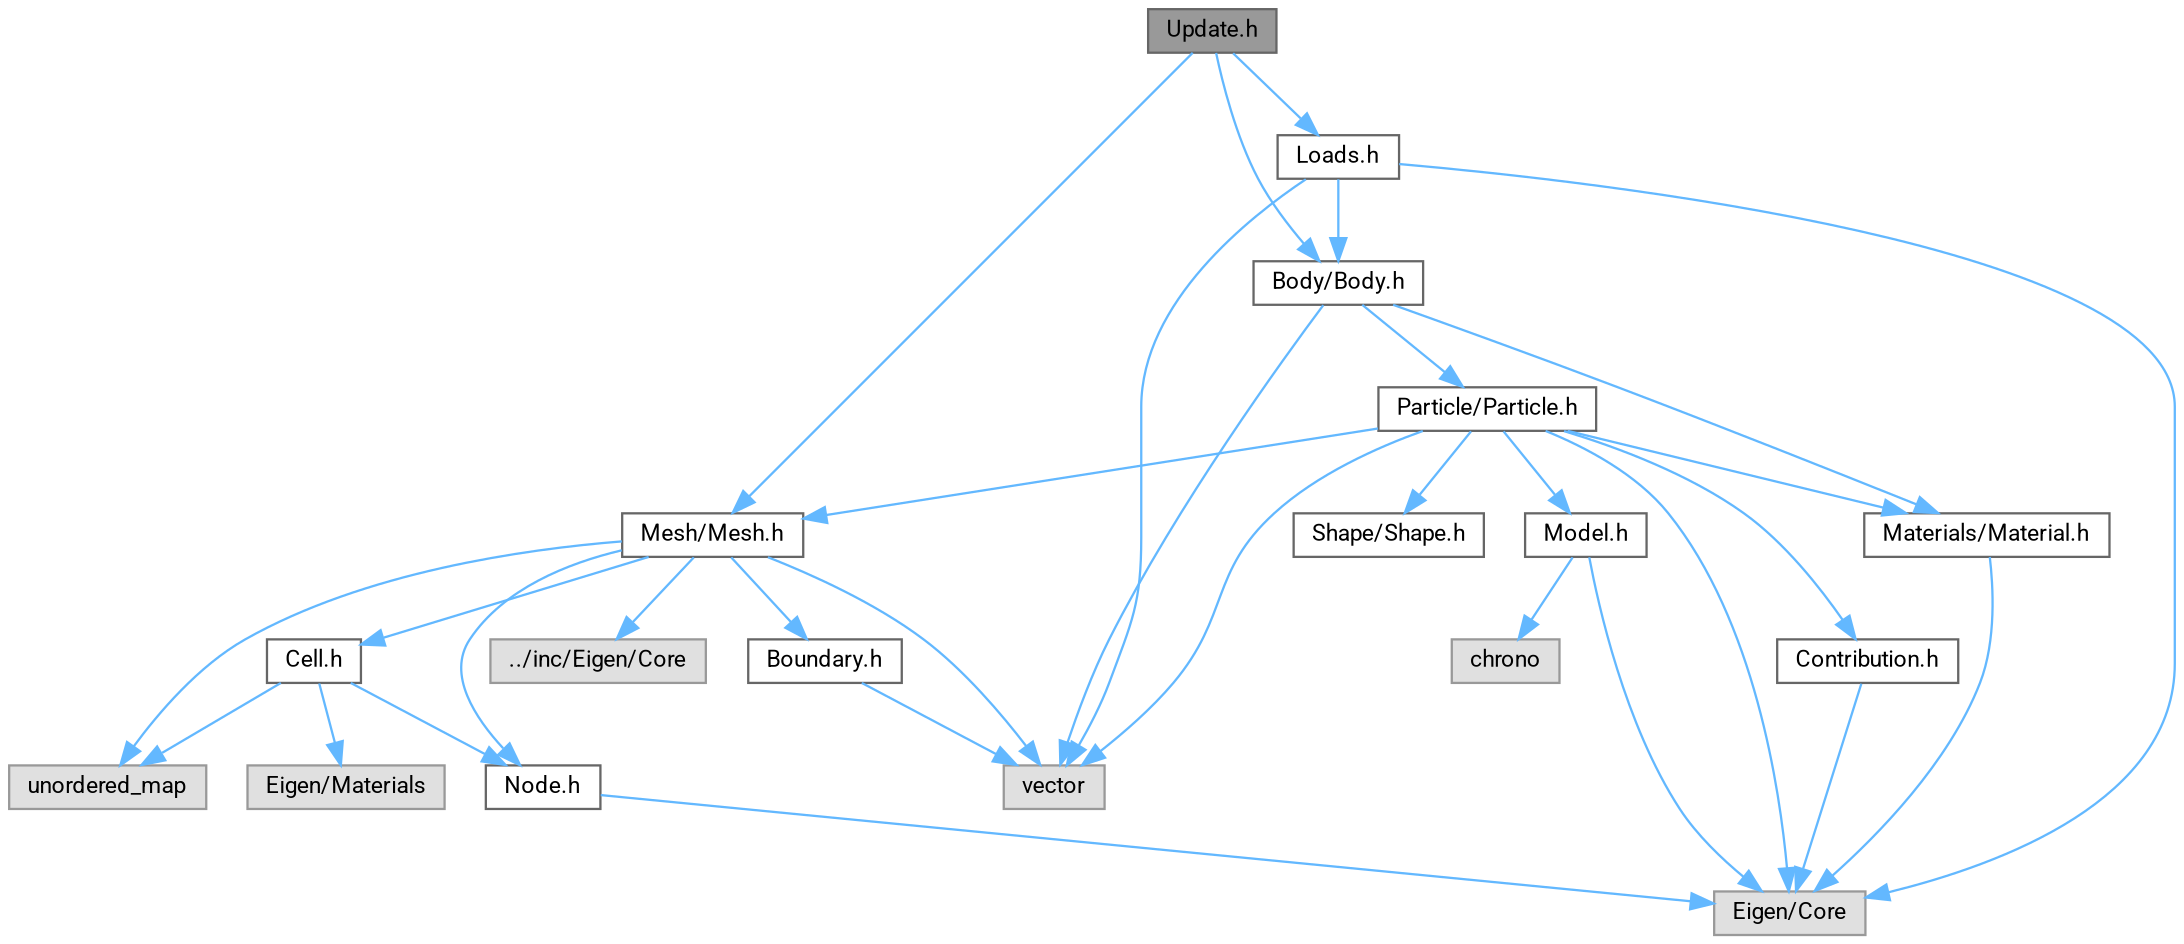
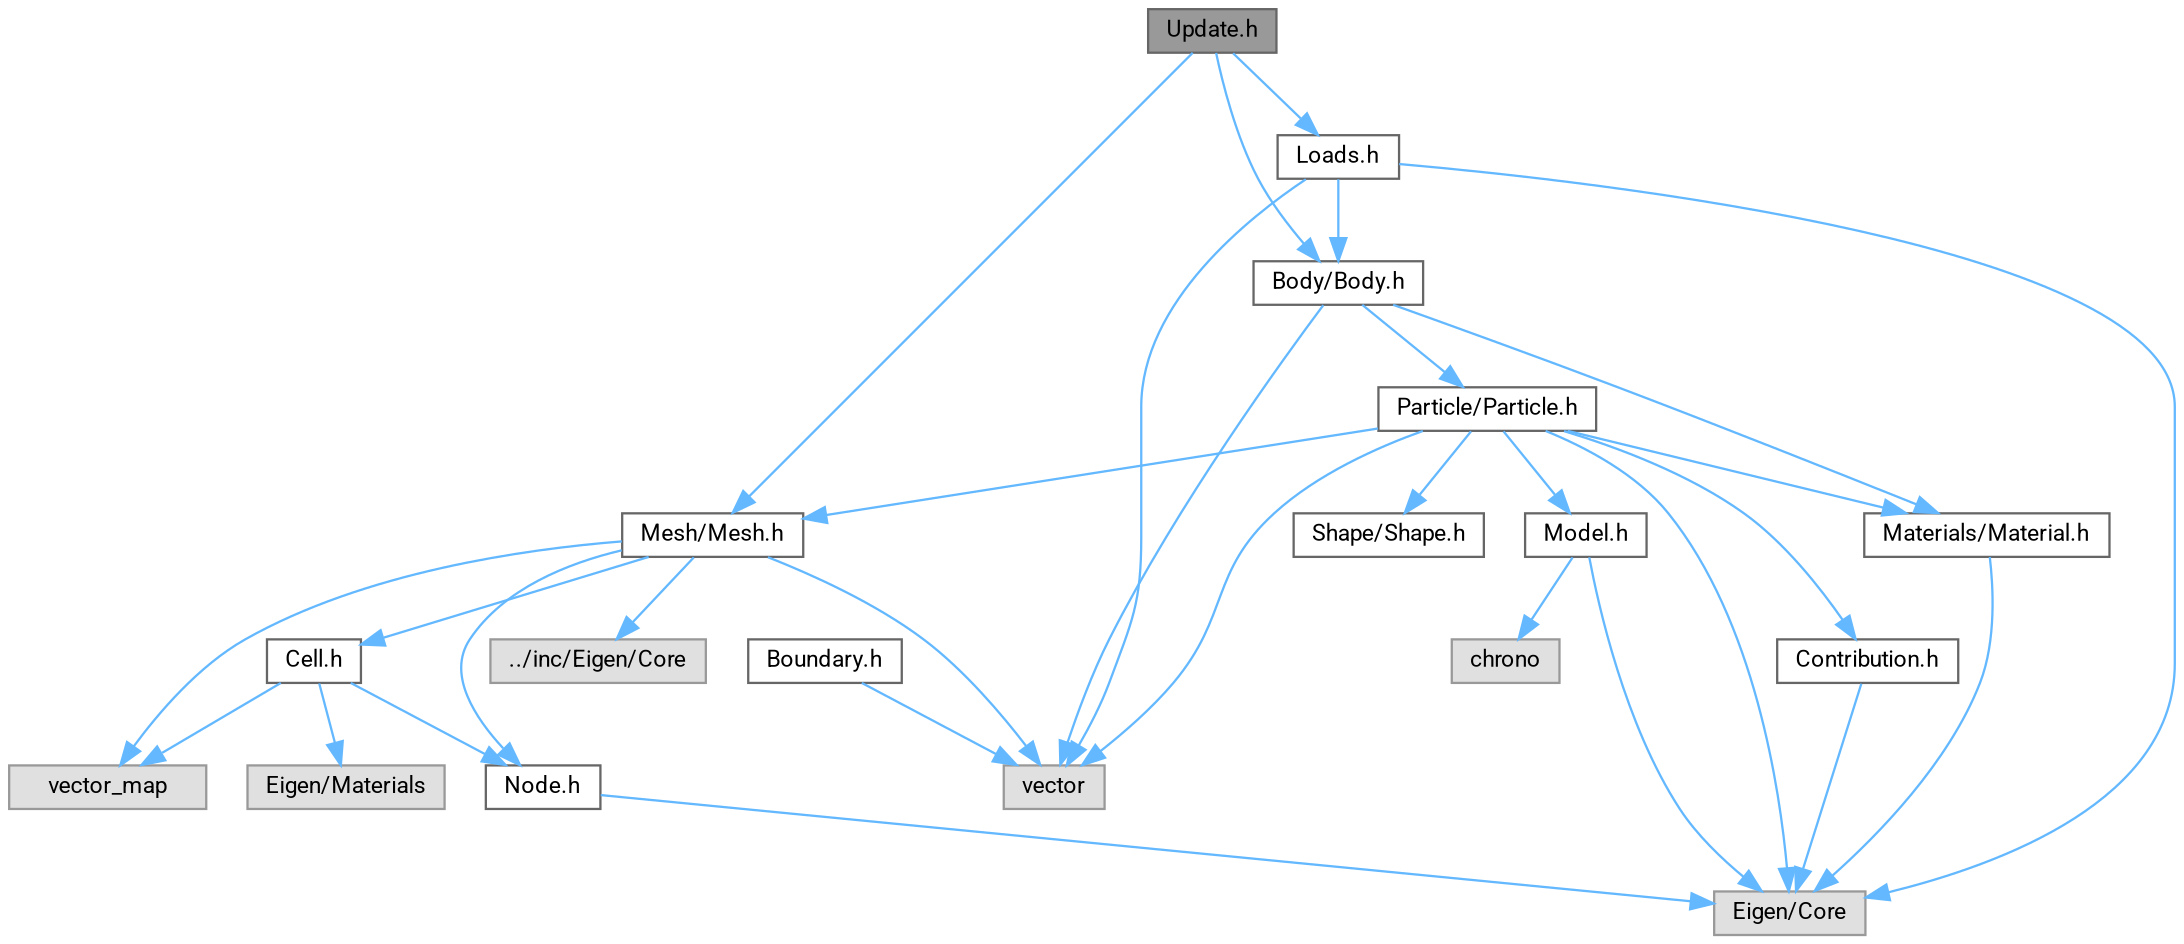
(761, 590) -> none
(108, 787) -> (108, 787)
